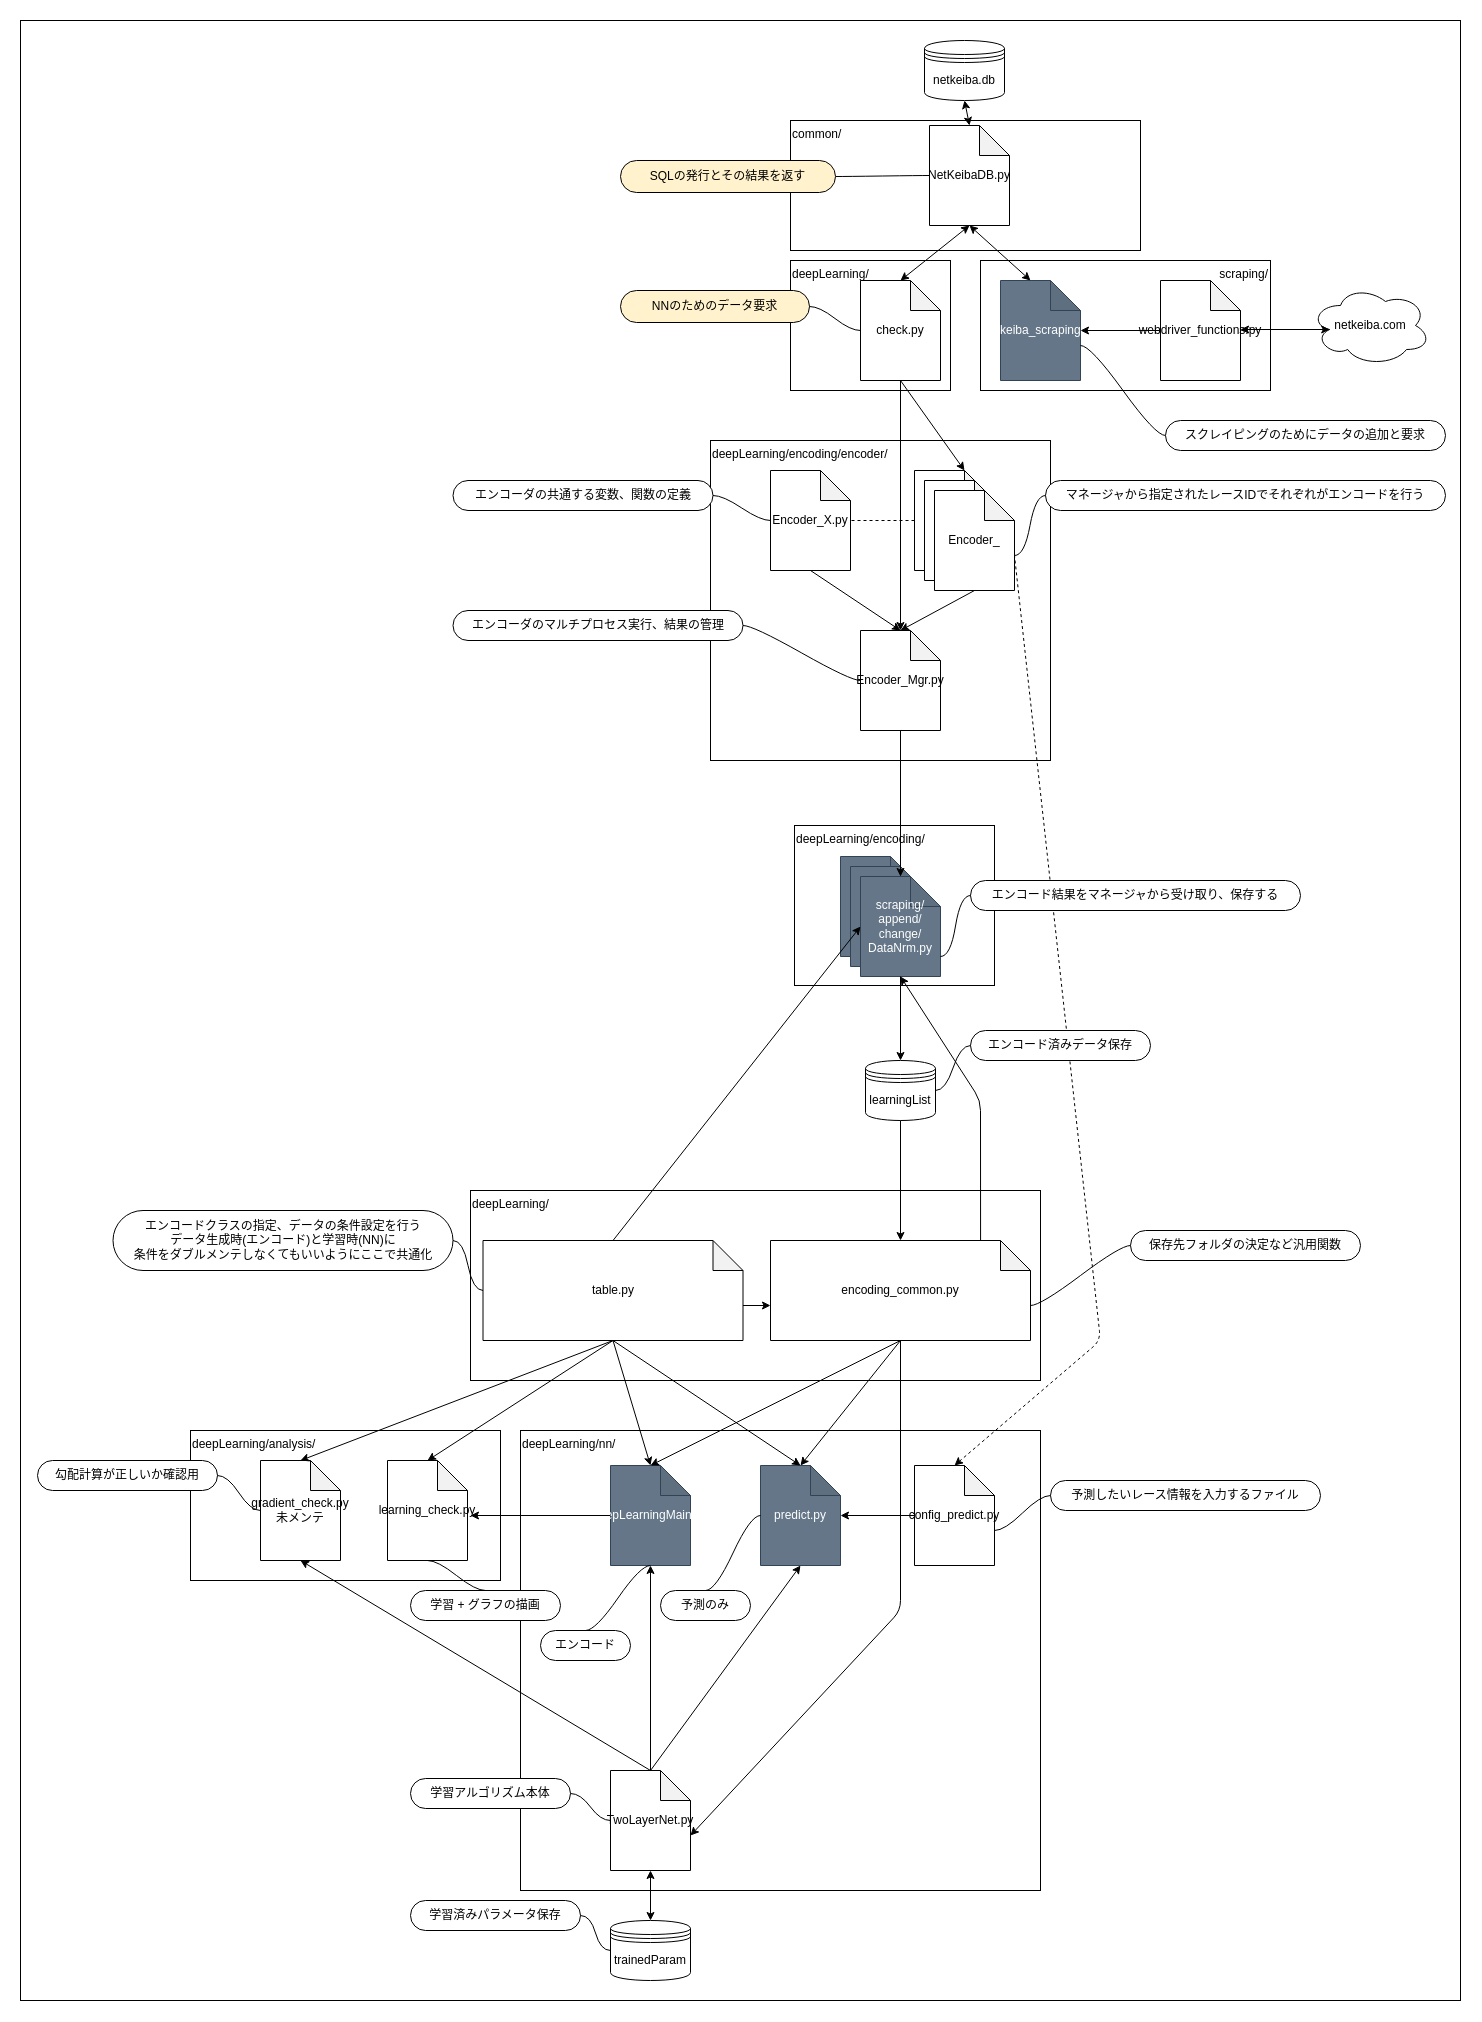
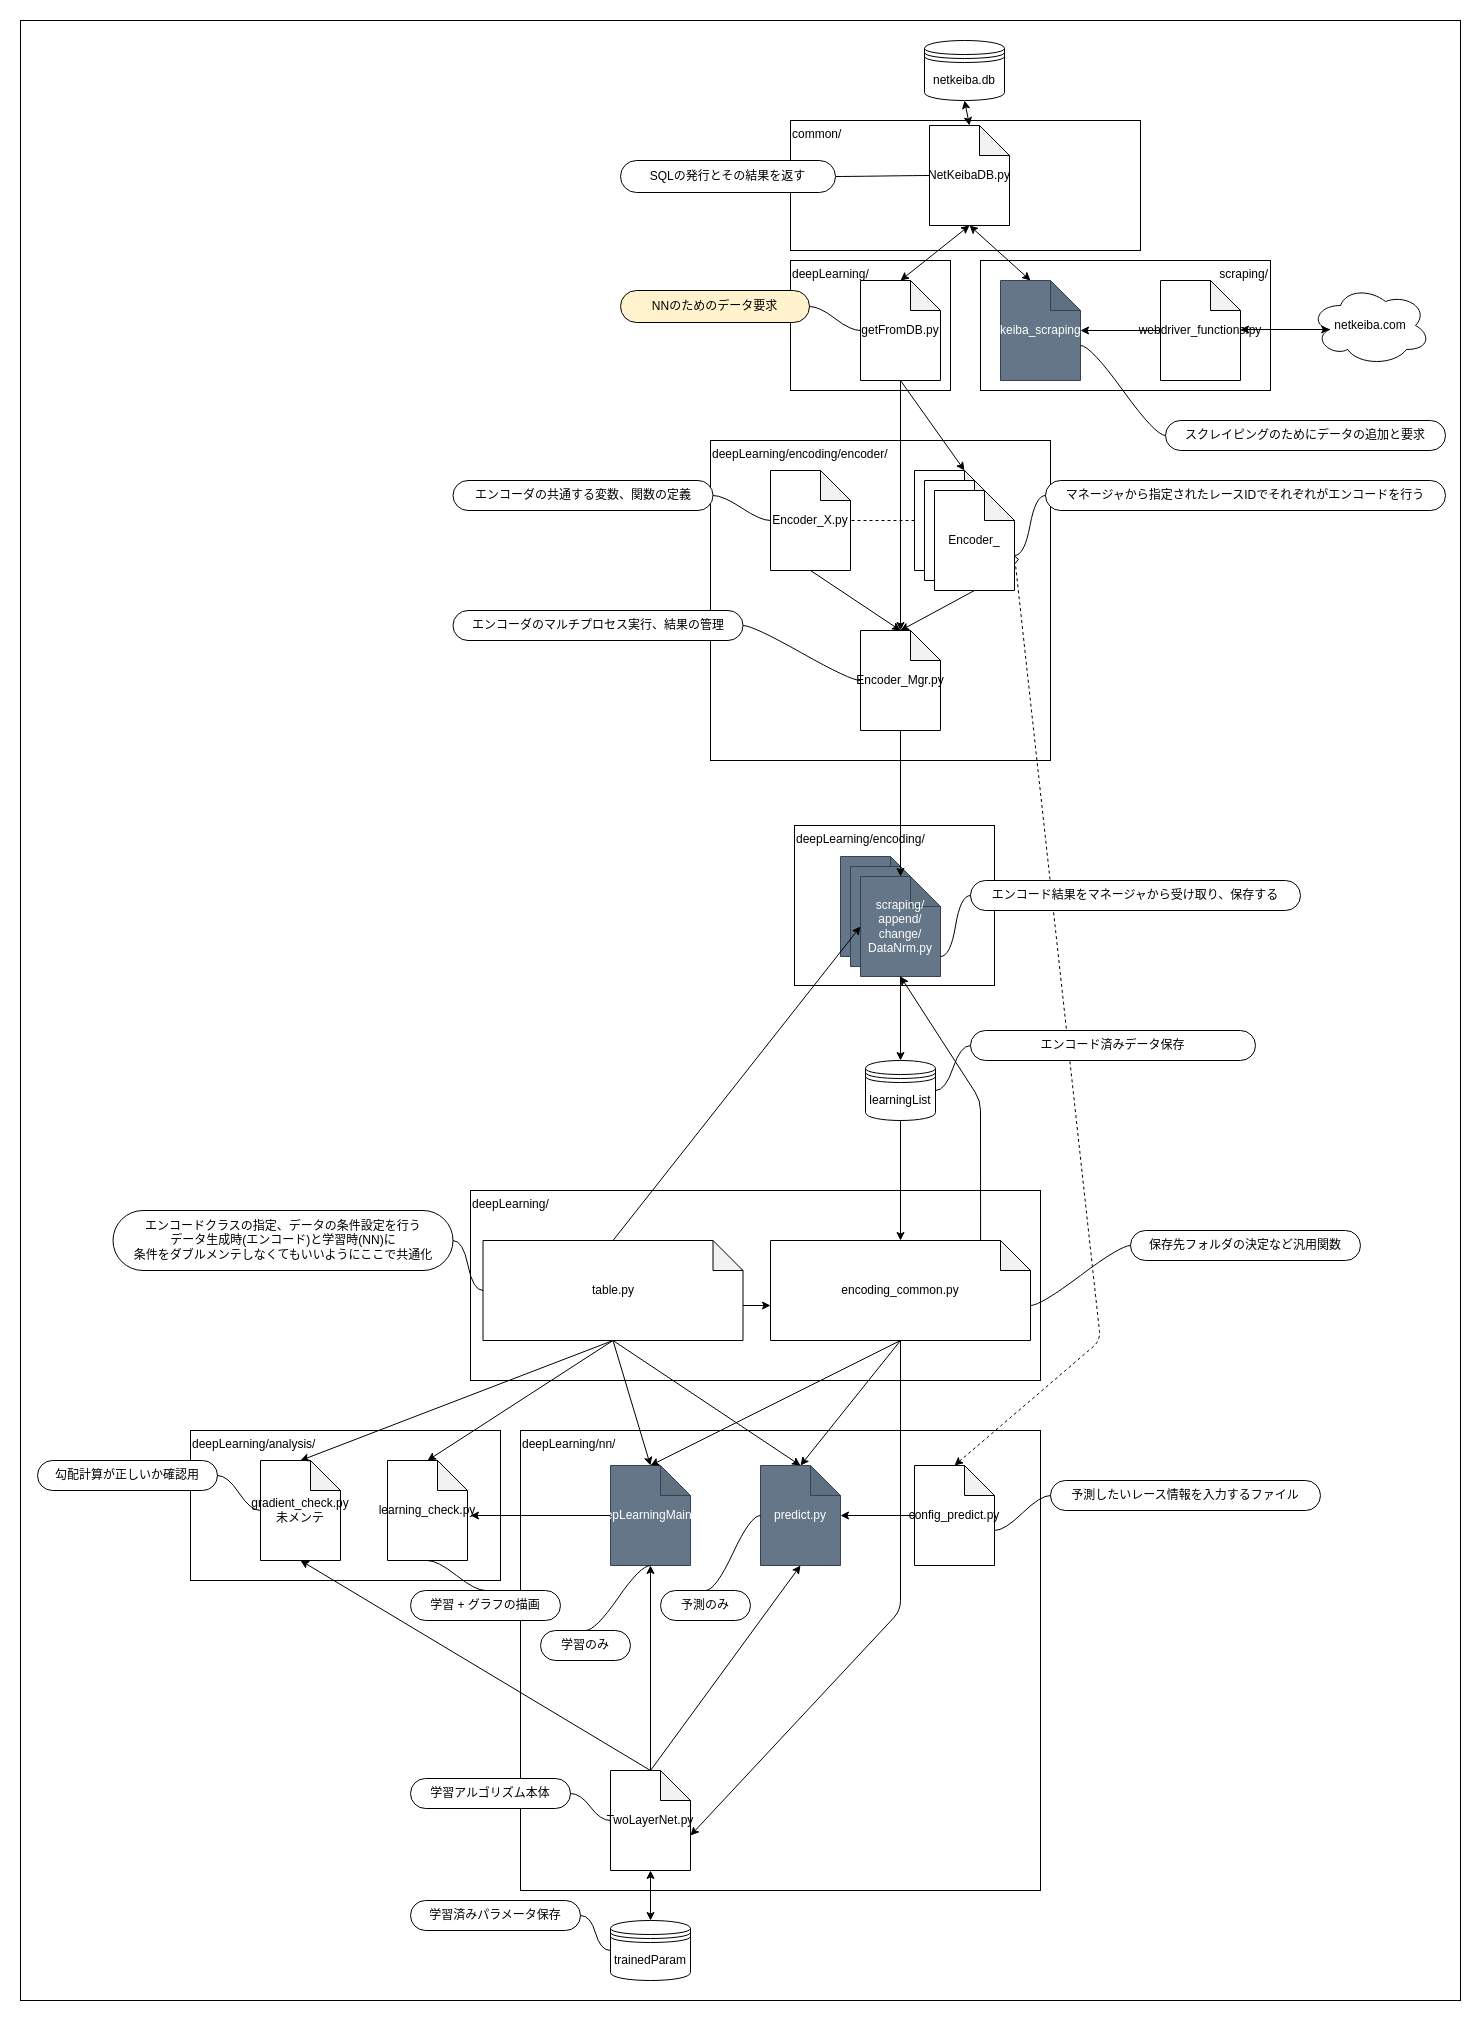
(728, 177) -> (728, 177)
(901, 331) -> (901, 331)
(1015, 560) -> (1015, 563)
(1061, 1046) -> (1113, 1046)
(586, 1646) -> (586, 1646)
